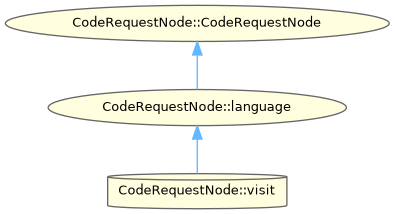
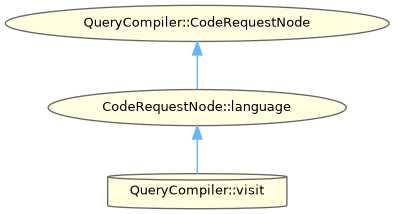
(197, 23) -> (197, 23)
(197, 191) -> (197, 191)
